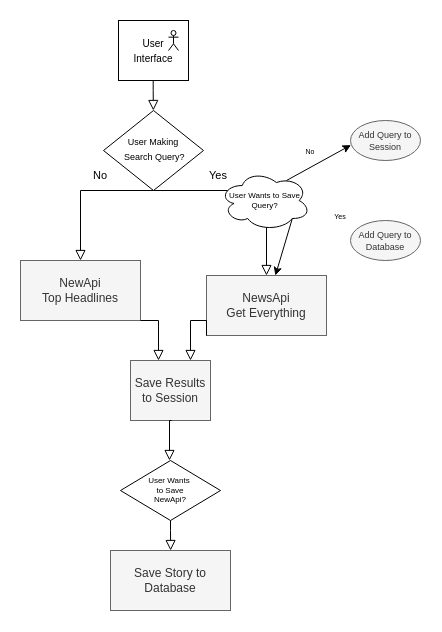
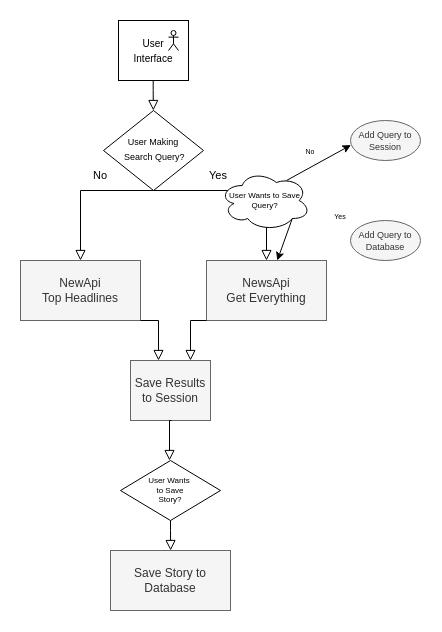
(267, 306) -> (267, 291)
(171, 491) -> (171, 491)
